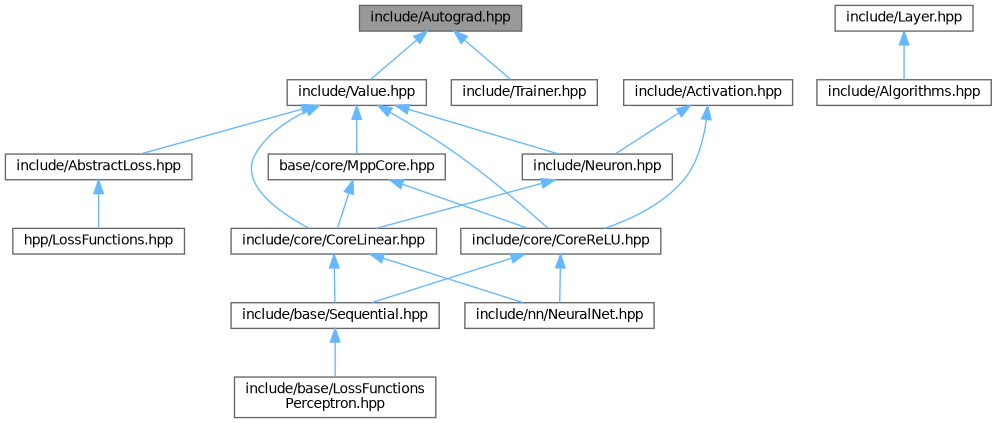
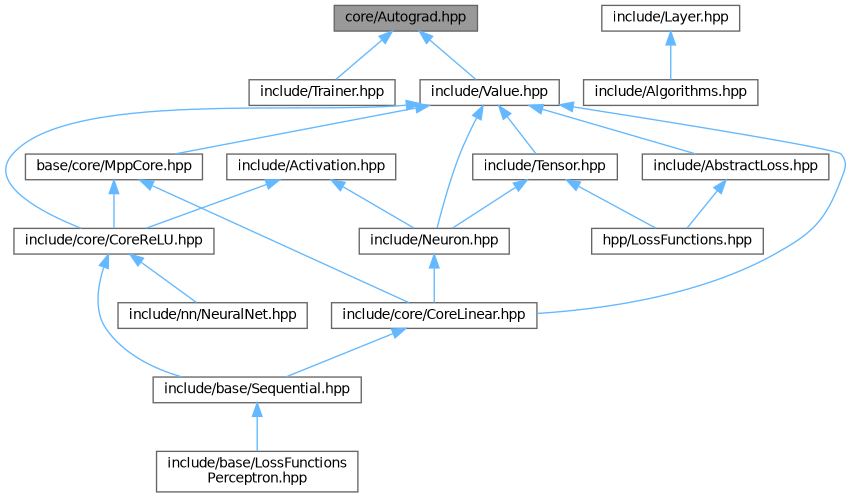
(441, 18) -> (406, 18)
none -> (545, 167)
(463, 284) -> none
